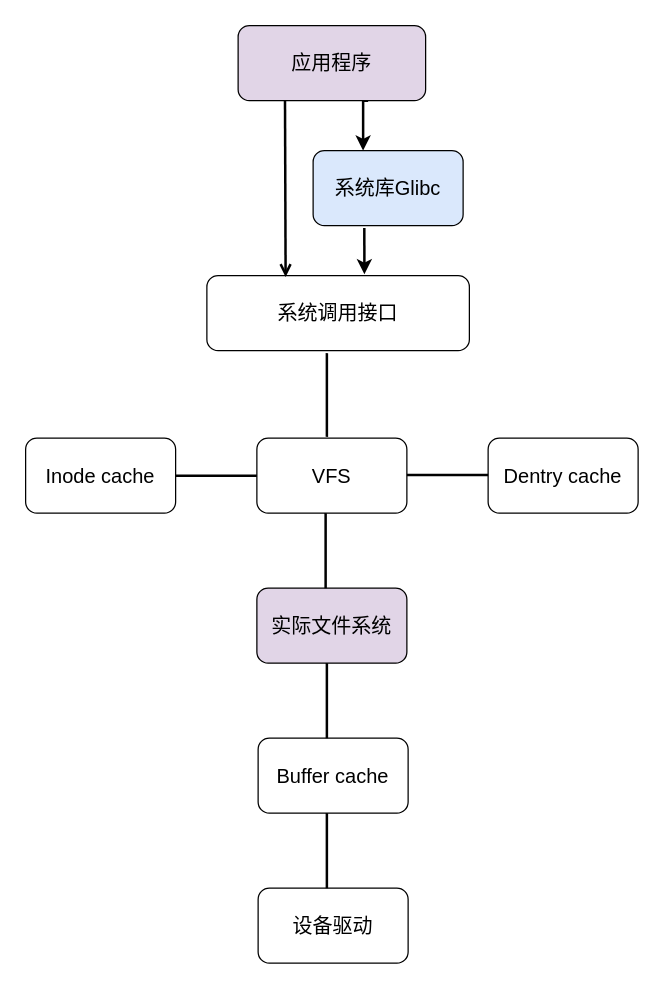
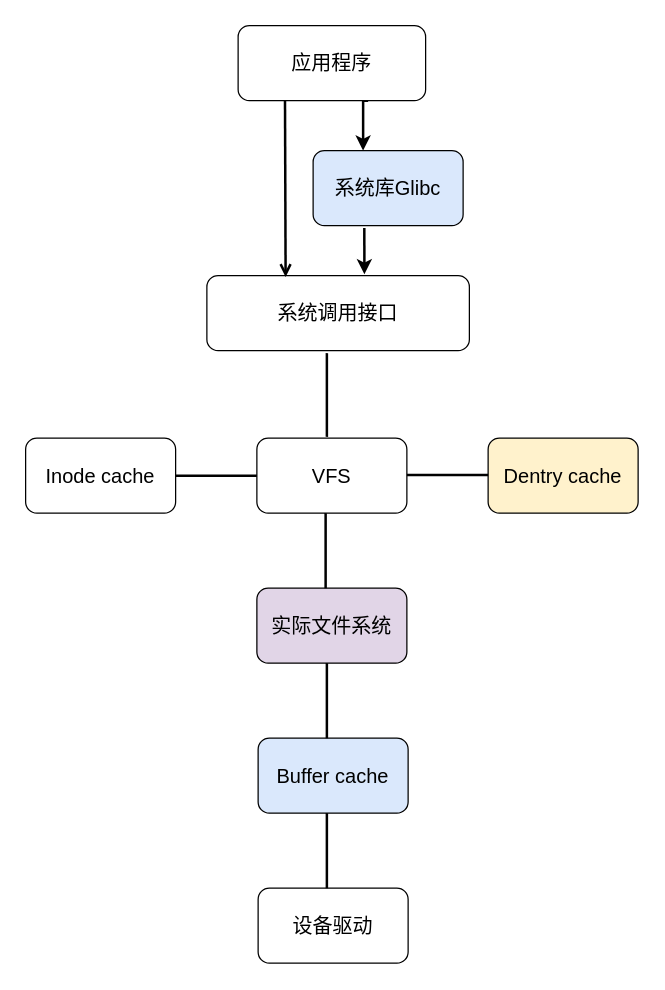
(332, 63) -> (332, 63)
(563, 476) -> (563, 476)
(333, 776) -> (333, 776)
